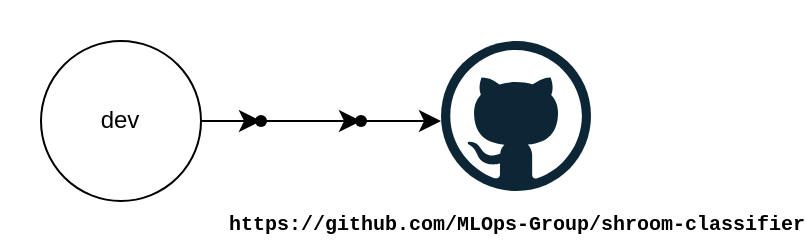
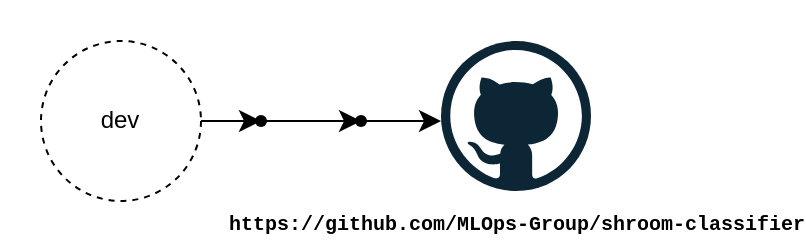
(121, 121) -> (121, 121)
